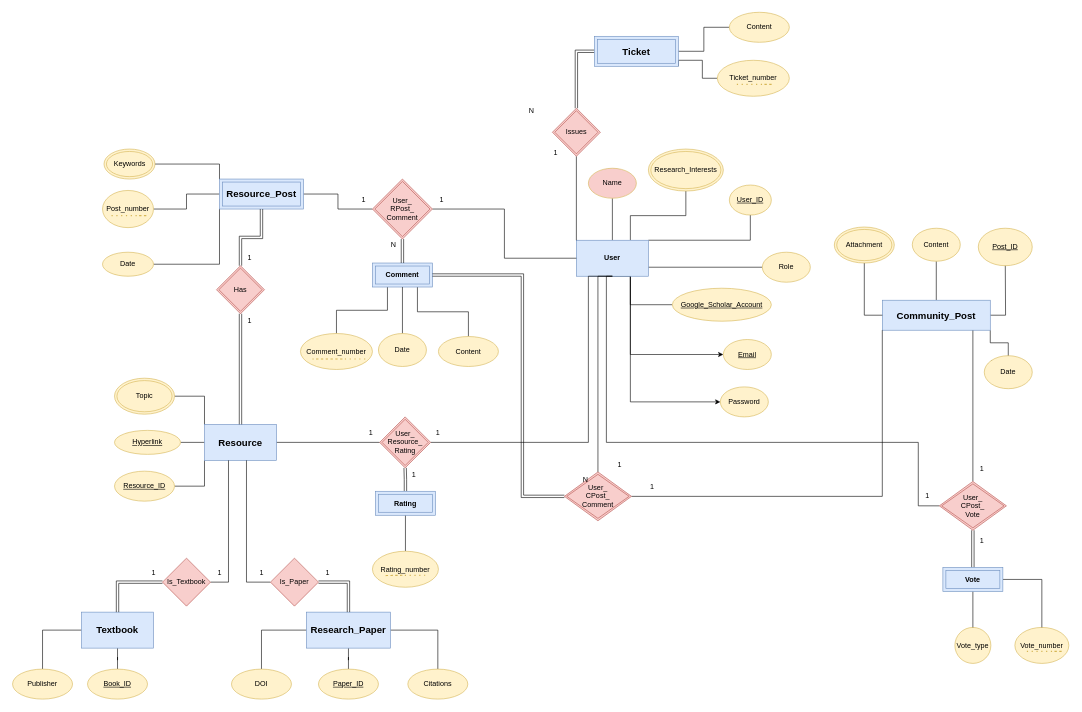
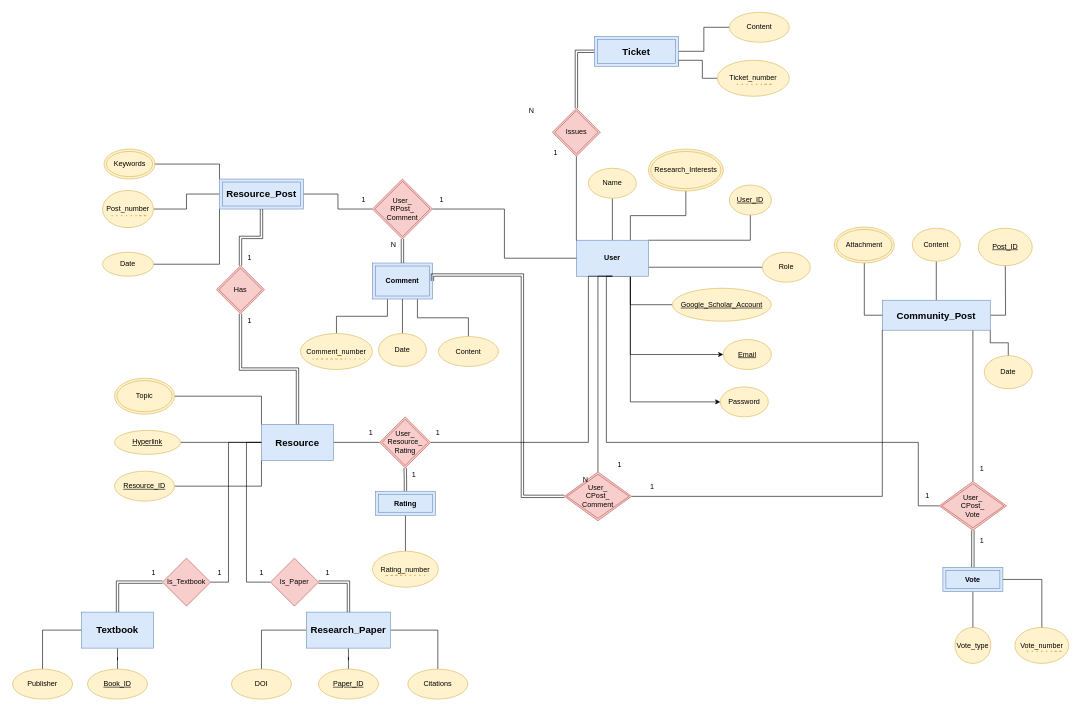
(612, 183) -> (612, 183)
(402, 275) -> (402, 281)
(240, 443) -> (297, 443)
